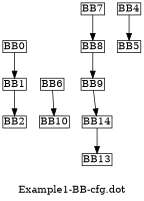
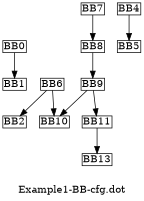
(15, 100) -> (36, 101)
none -> (76, 101)
(97, 122) -> (97, 122)
